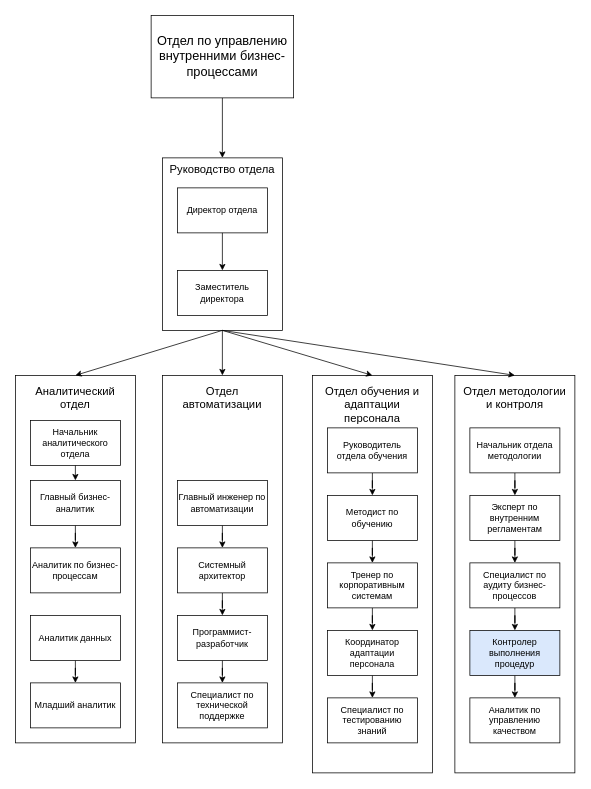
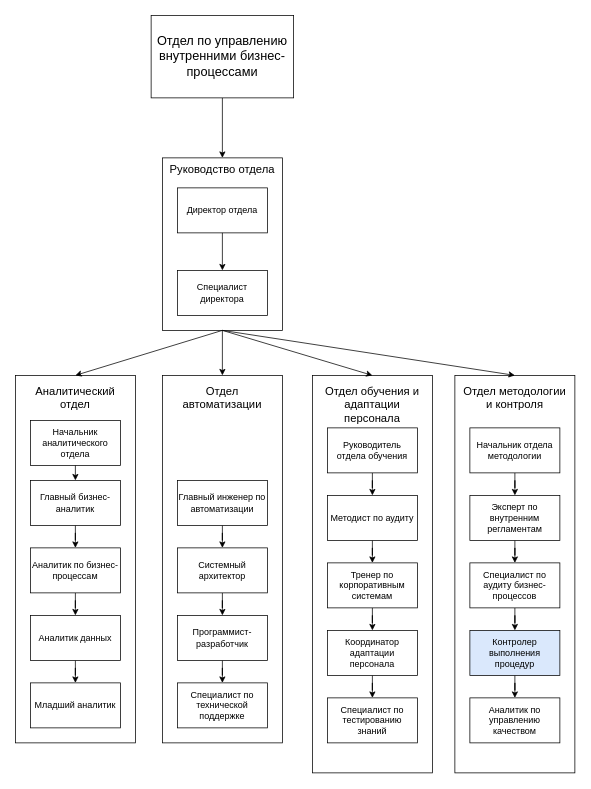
(222, 293) -> (222, 293)
(372, 518) -> (372, 518)
none -> (75, 607)
